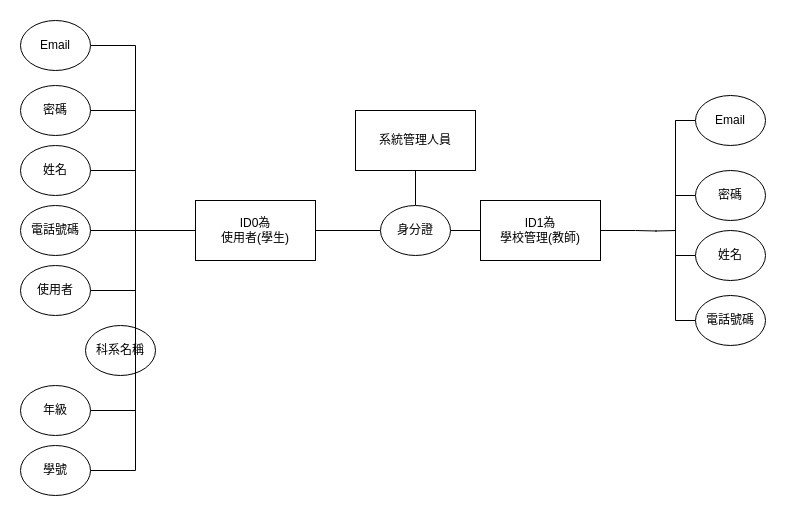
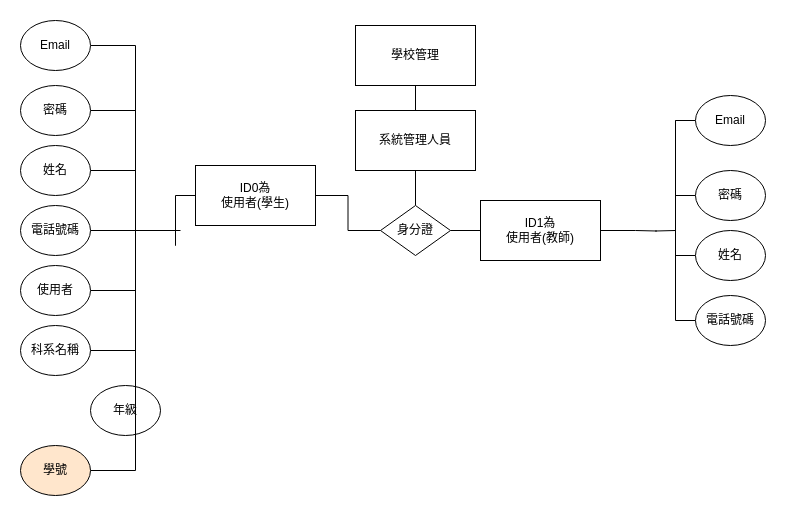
none -> (416, 56)
none -> (416, 99)
(256, 231) -> (256, 196)
(416, 231) -> (416, 231)
(541, 231) -> (541, 231)
(121, 351) -> (56, 351)
(56, 411) -> (126, 411)
(56, 471) -> (56, 471)
